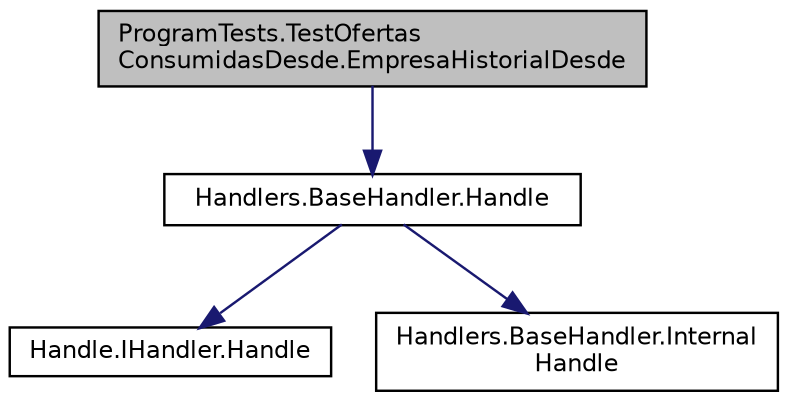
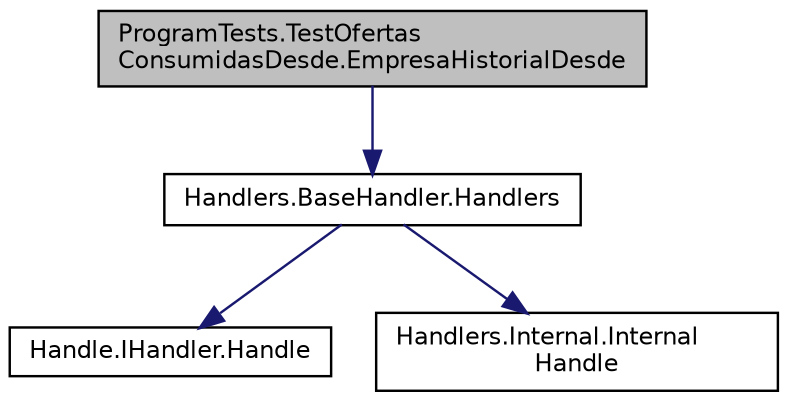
(373, 200) -> (373, 200)
(577, 352) -> (577, 352)
